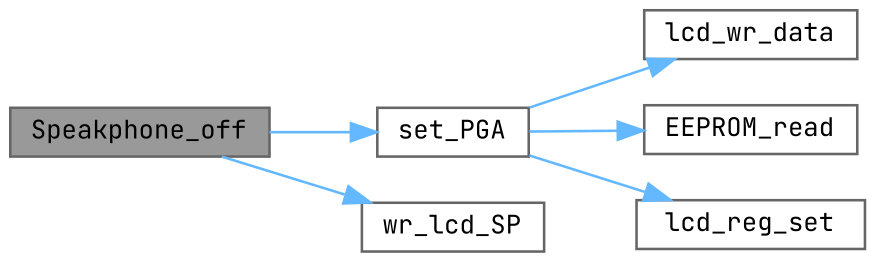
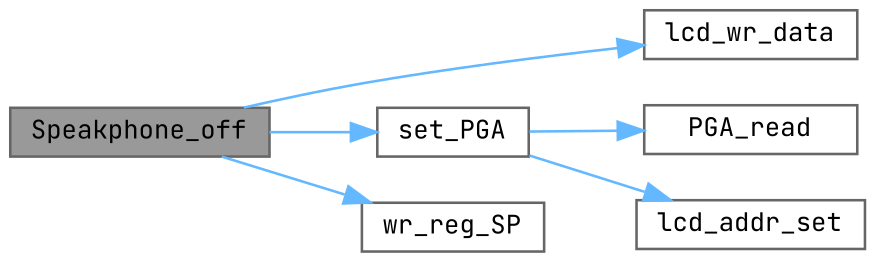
(589, 88) -> (430, 72)
(751, 130) -> (751, 130)
(751, 225) -> (751, 225)
(453, 227) -> (453, 227)
